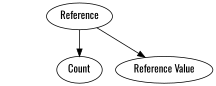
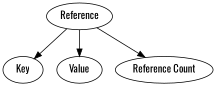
none -> (23, 70)
(80, 70) -> (80, 70)
(164, 70) -> (164, 70)
